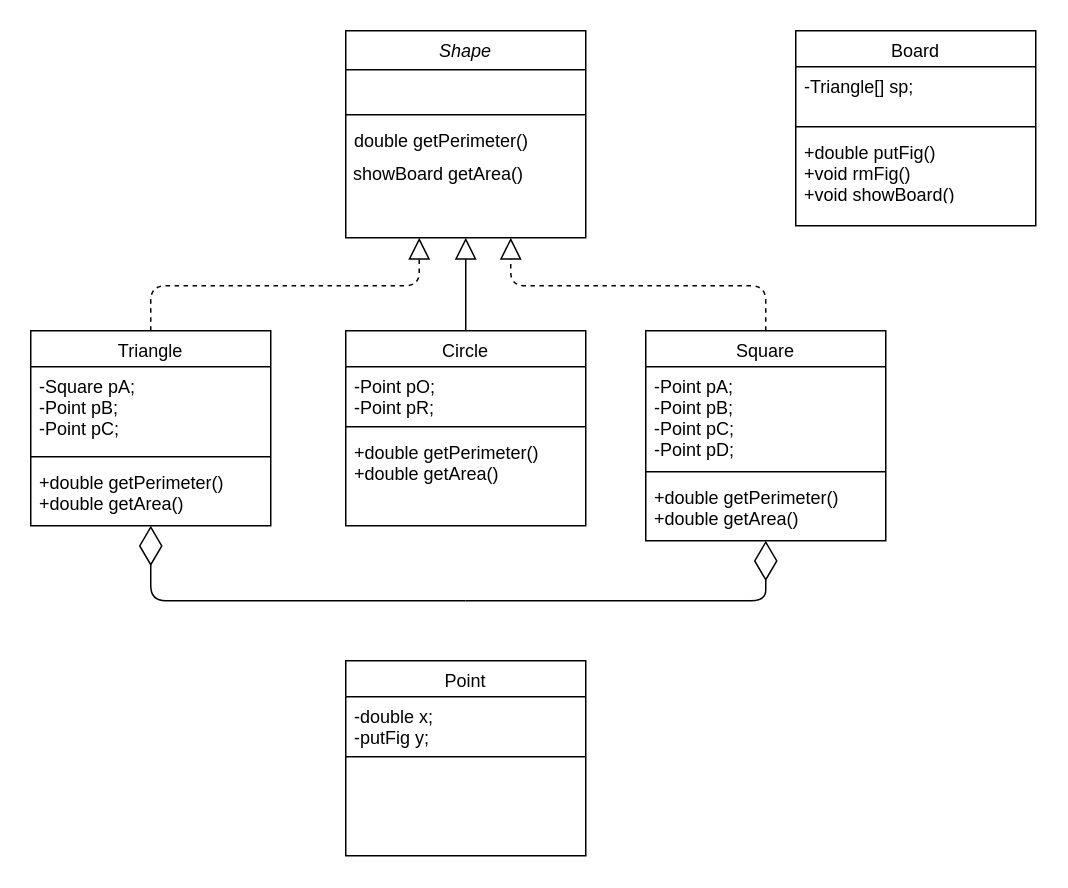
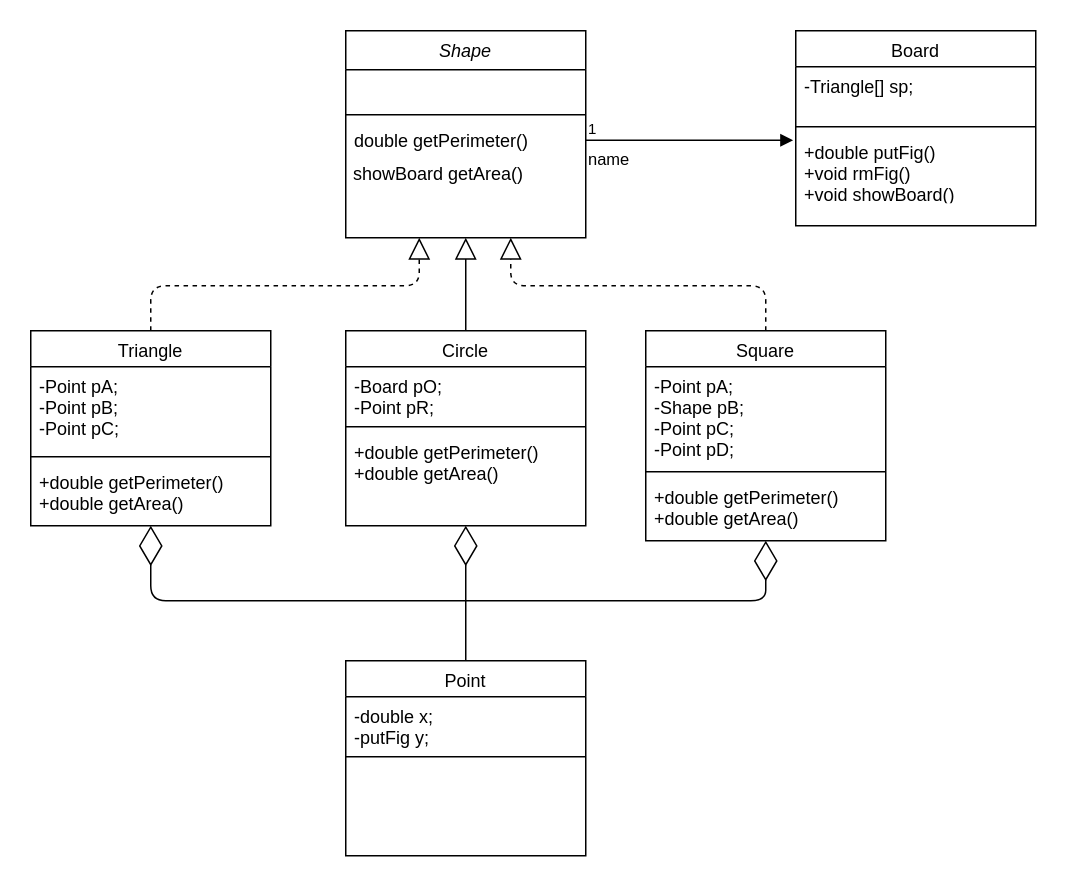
none -> (684, 140)
(90, 387) -> (82, 387)
(397, 387) -> (400, 387)
(697, 387) -> (697, 387)
none -> (466, 613)
